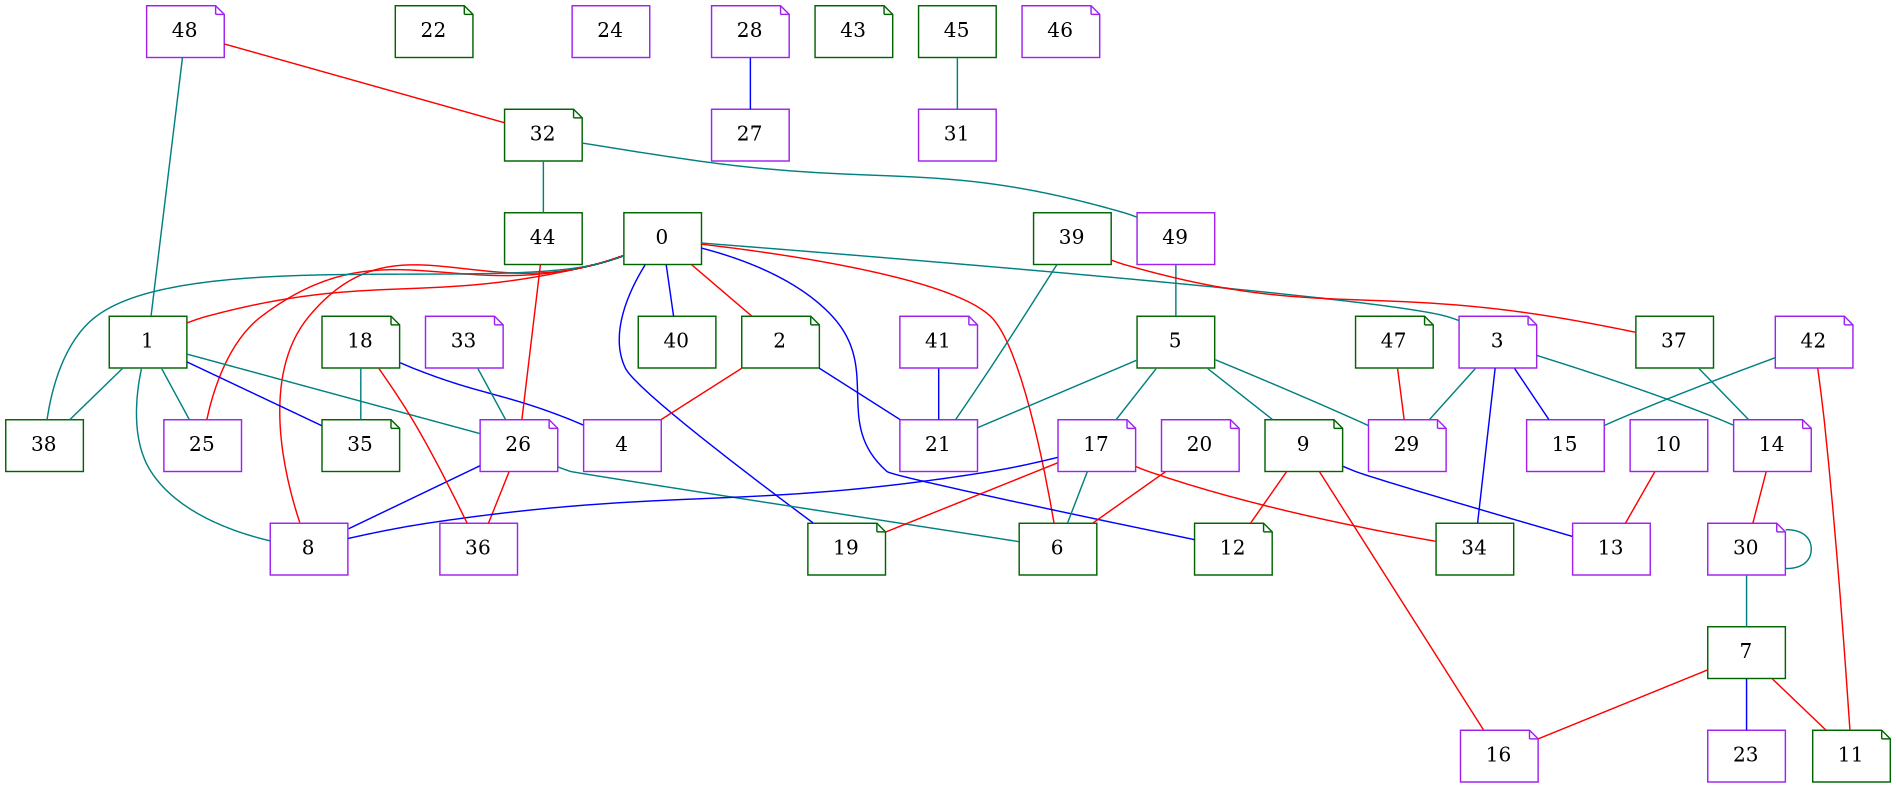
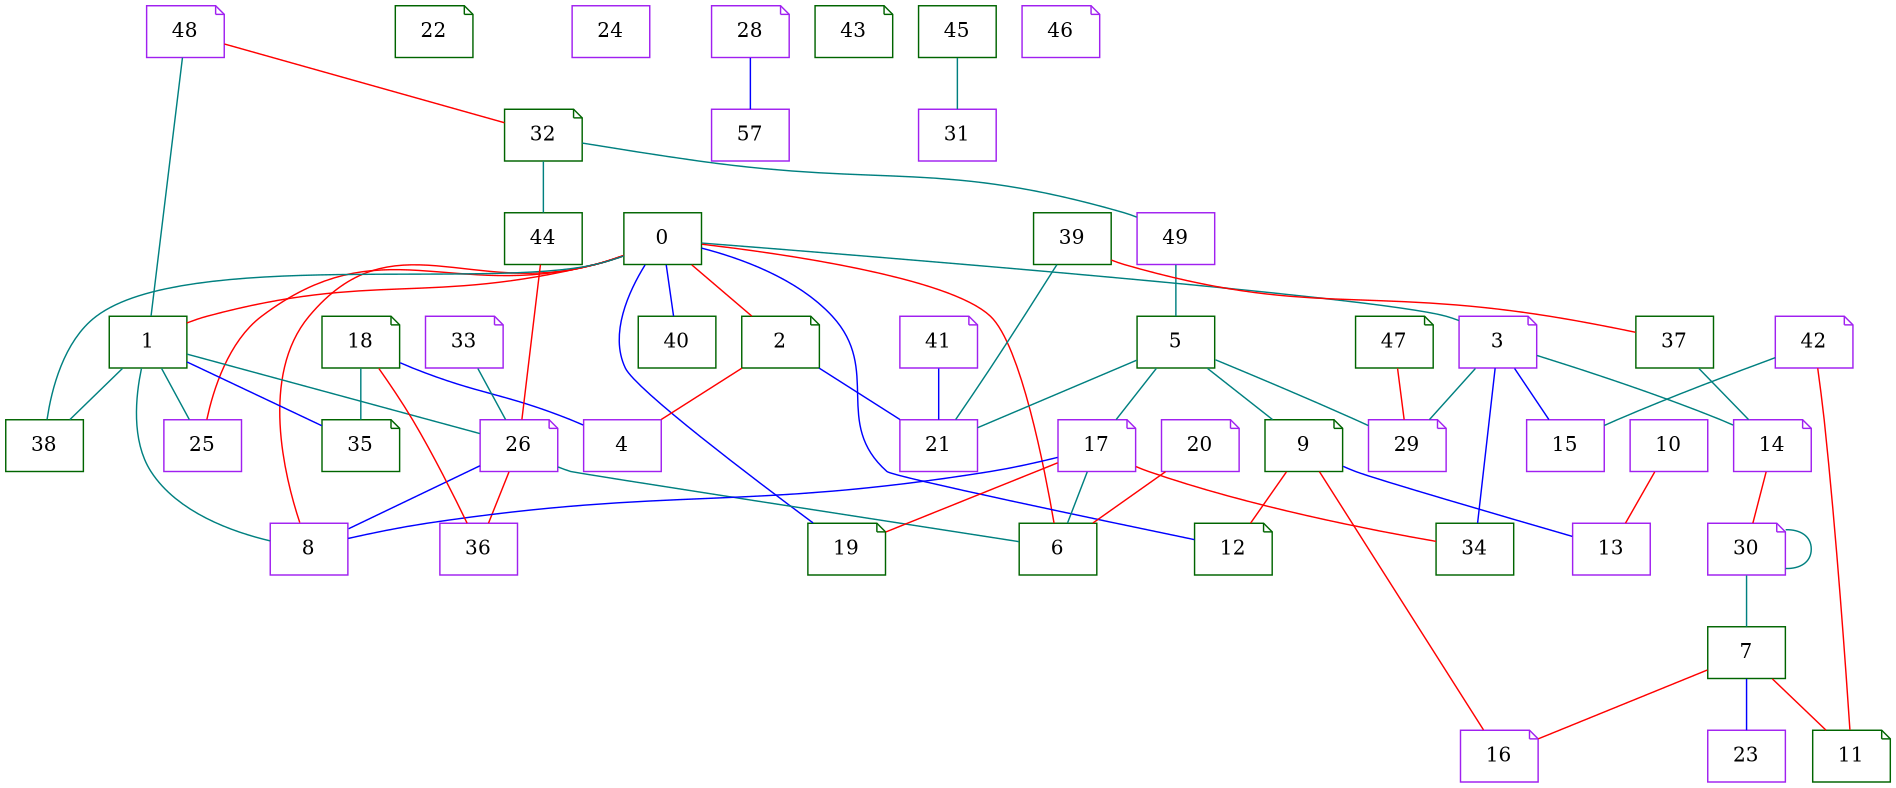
(750, 135) -> (750, 135)
